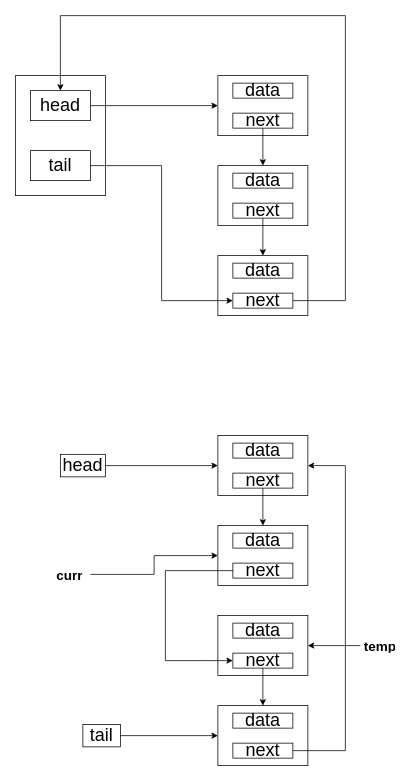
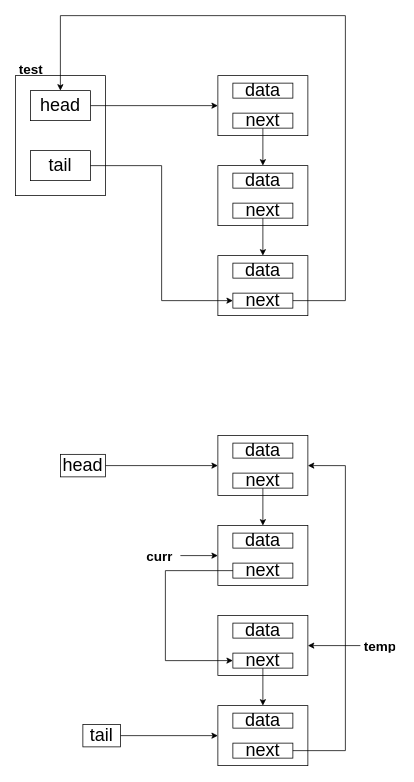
none -> (38, 68)
(72, 574) -> (162, 555)
